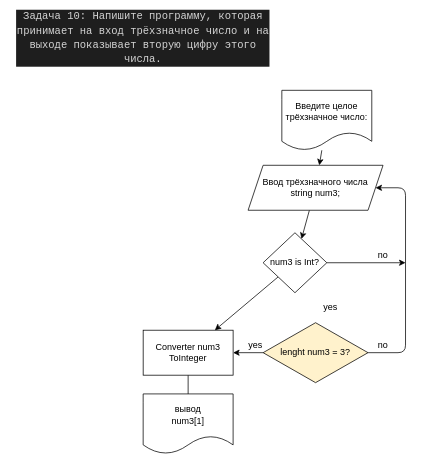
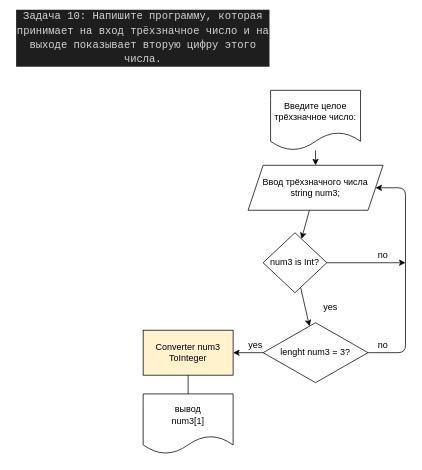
(327, 120) -> (315, 120)
(248, 302) -> (304, 304)
(188, 353) -> (188, 353)
(315, 353) -> (315, 353)
